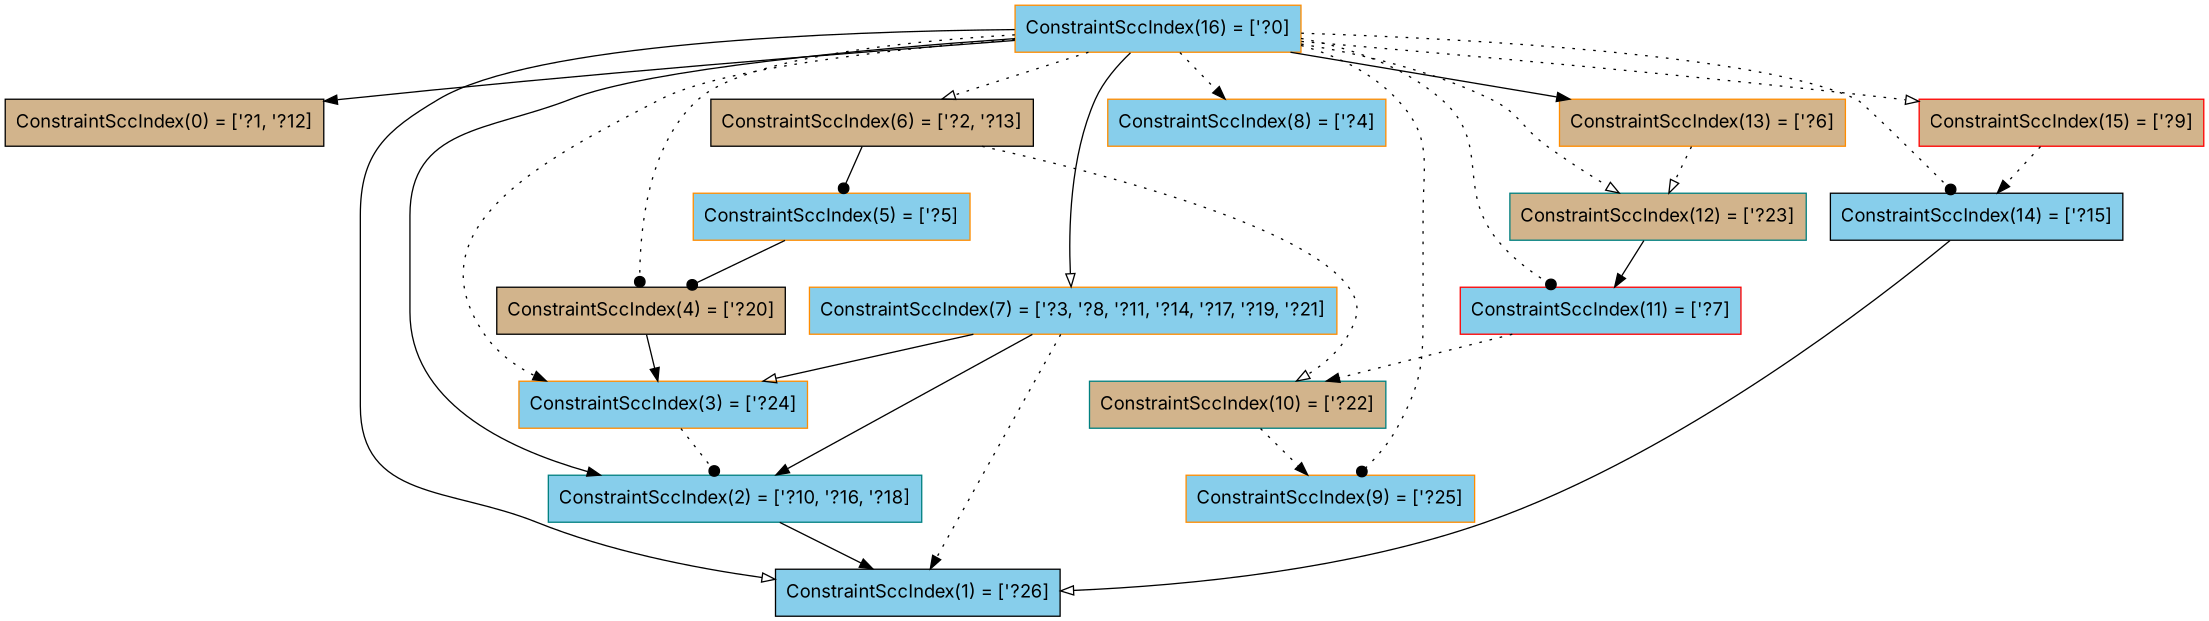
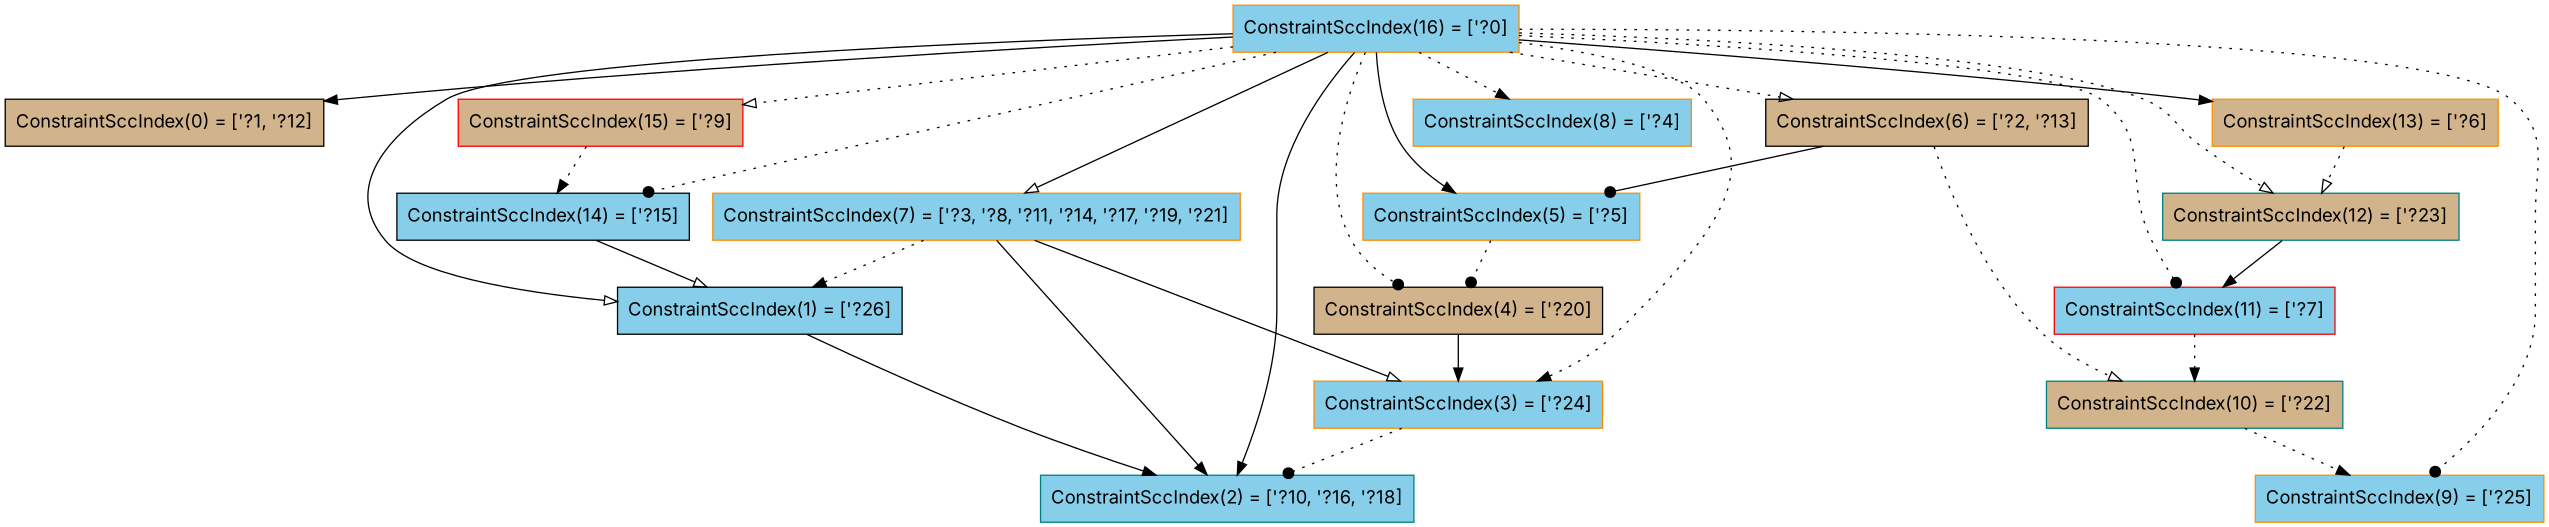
none -> (1393, 129)
(741, 261) -> (1482, 259)
(820, 543) -> (973, 408)
